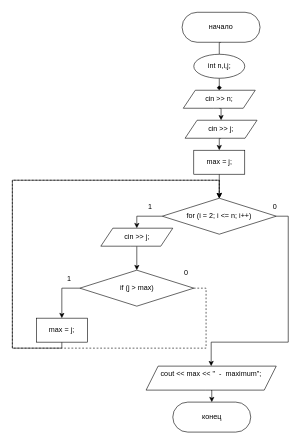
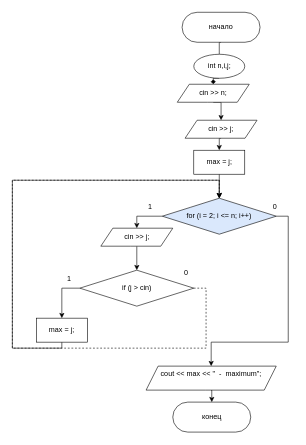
(219, 99) -> (213, 93)
(219, 216) -> (219, 216)
(137, 288) -> (137, 288)
